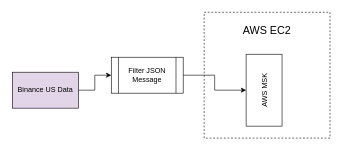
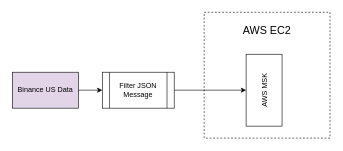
(147, 75) -> (138, 90)
